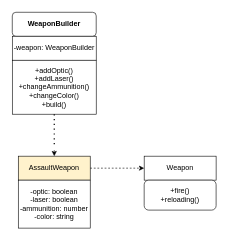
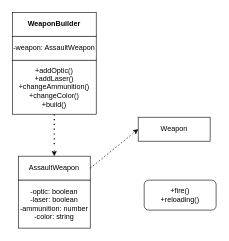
(54, 24) -> (54, 24)
(54, 48) -> (54, 48)
(54, 168) -> (54, 168)
(180, 168) -> (174, 129)
